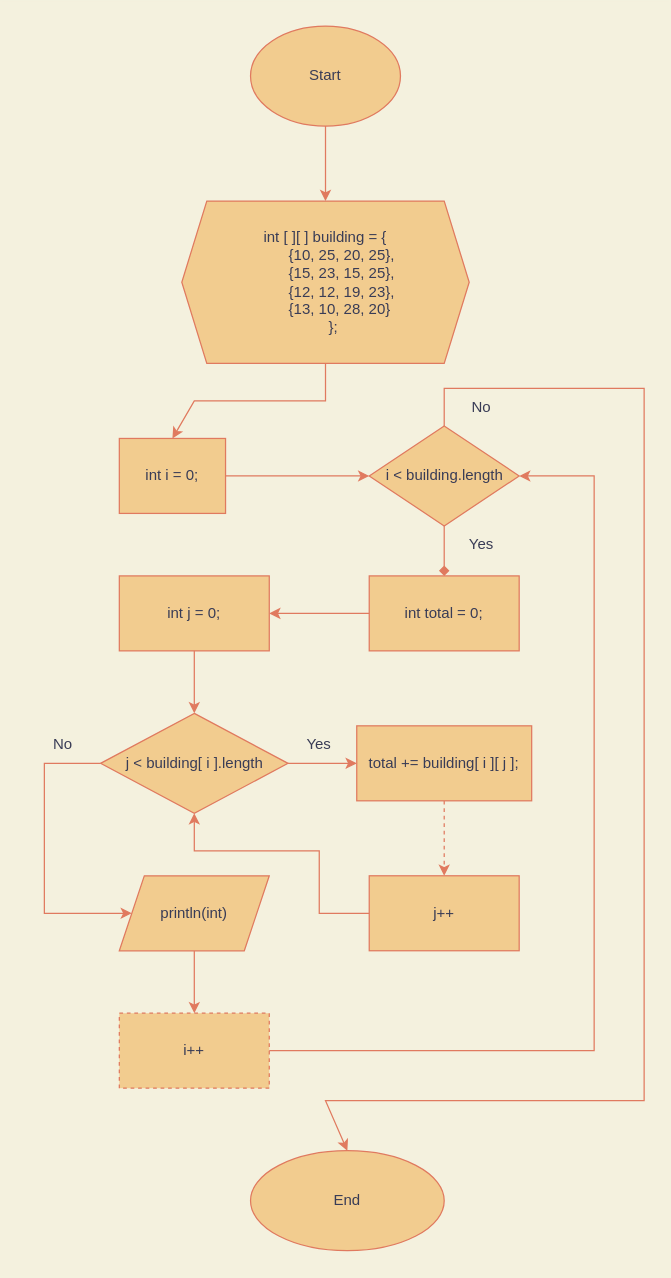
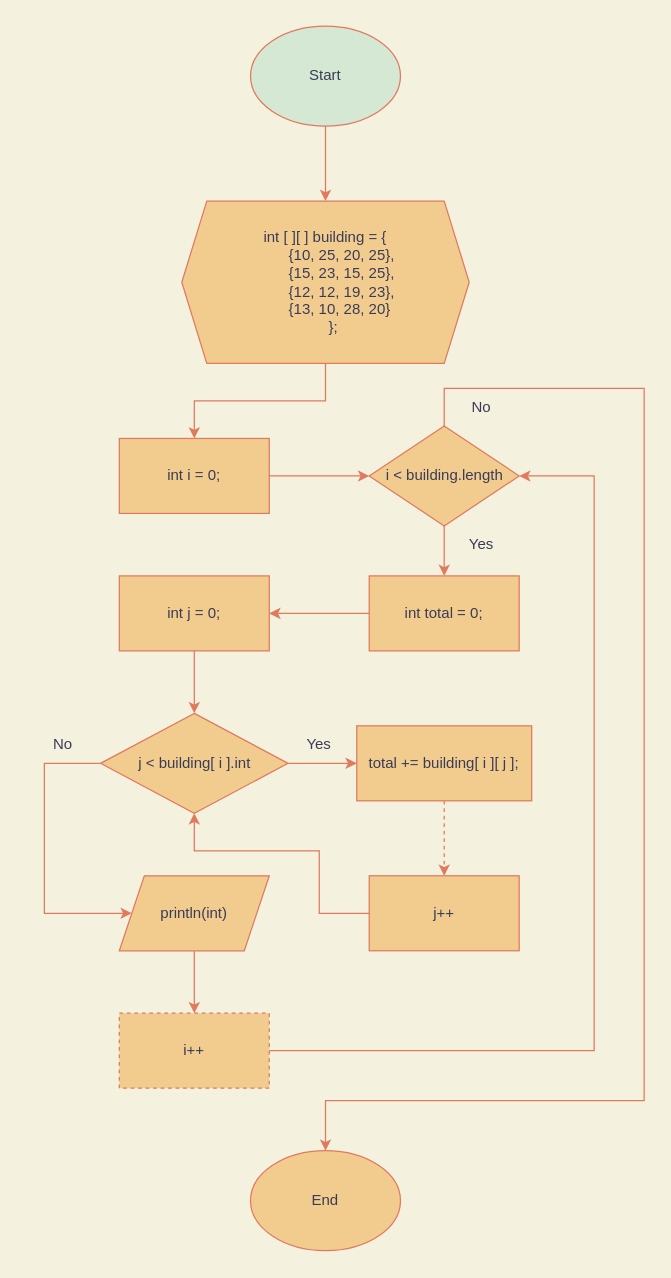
(326, 76) -> (326, 76)
(173, 476) -> (194, 476)
(444, 565) -> (444, 566)
(195, 763) -> (195, 763)
(348, 1201) -> (326, 1201)
